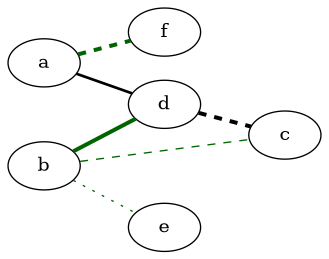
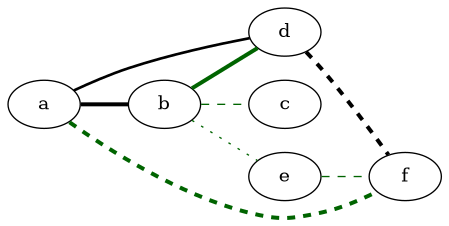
none -> (105, 104)
(225, 120) -> (349, 102)
none -> (345, 177)
